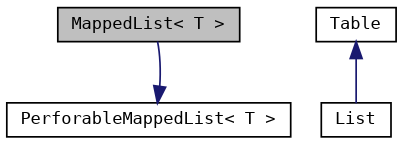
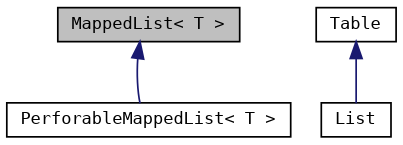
(160, 64) -> (137, 81)
